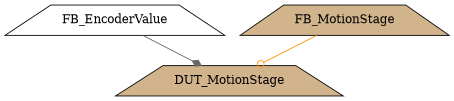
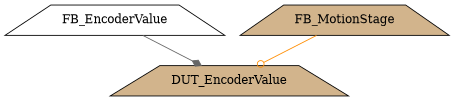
(229, 81) -> (229, 81)
